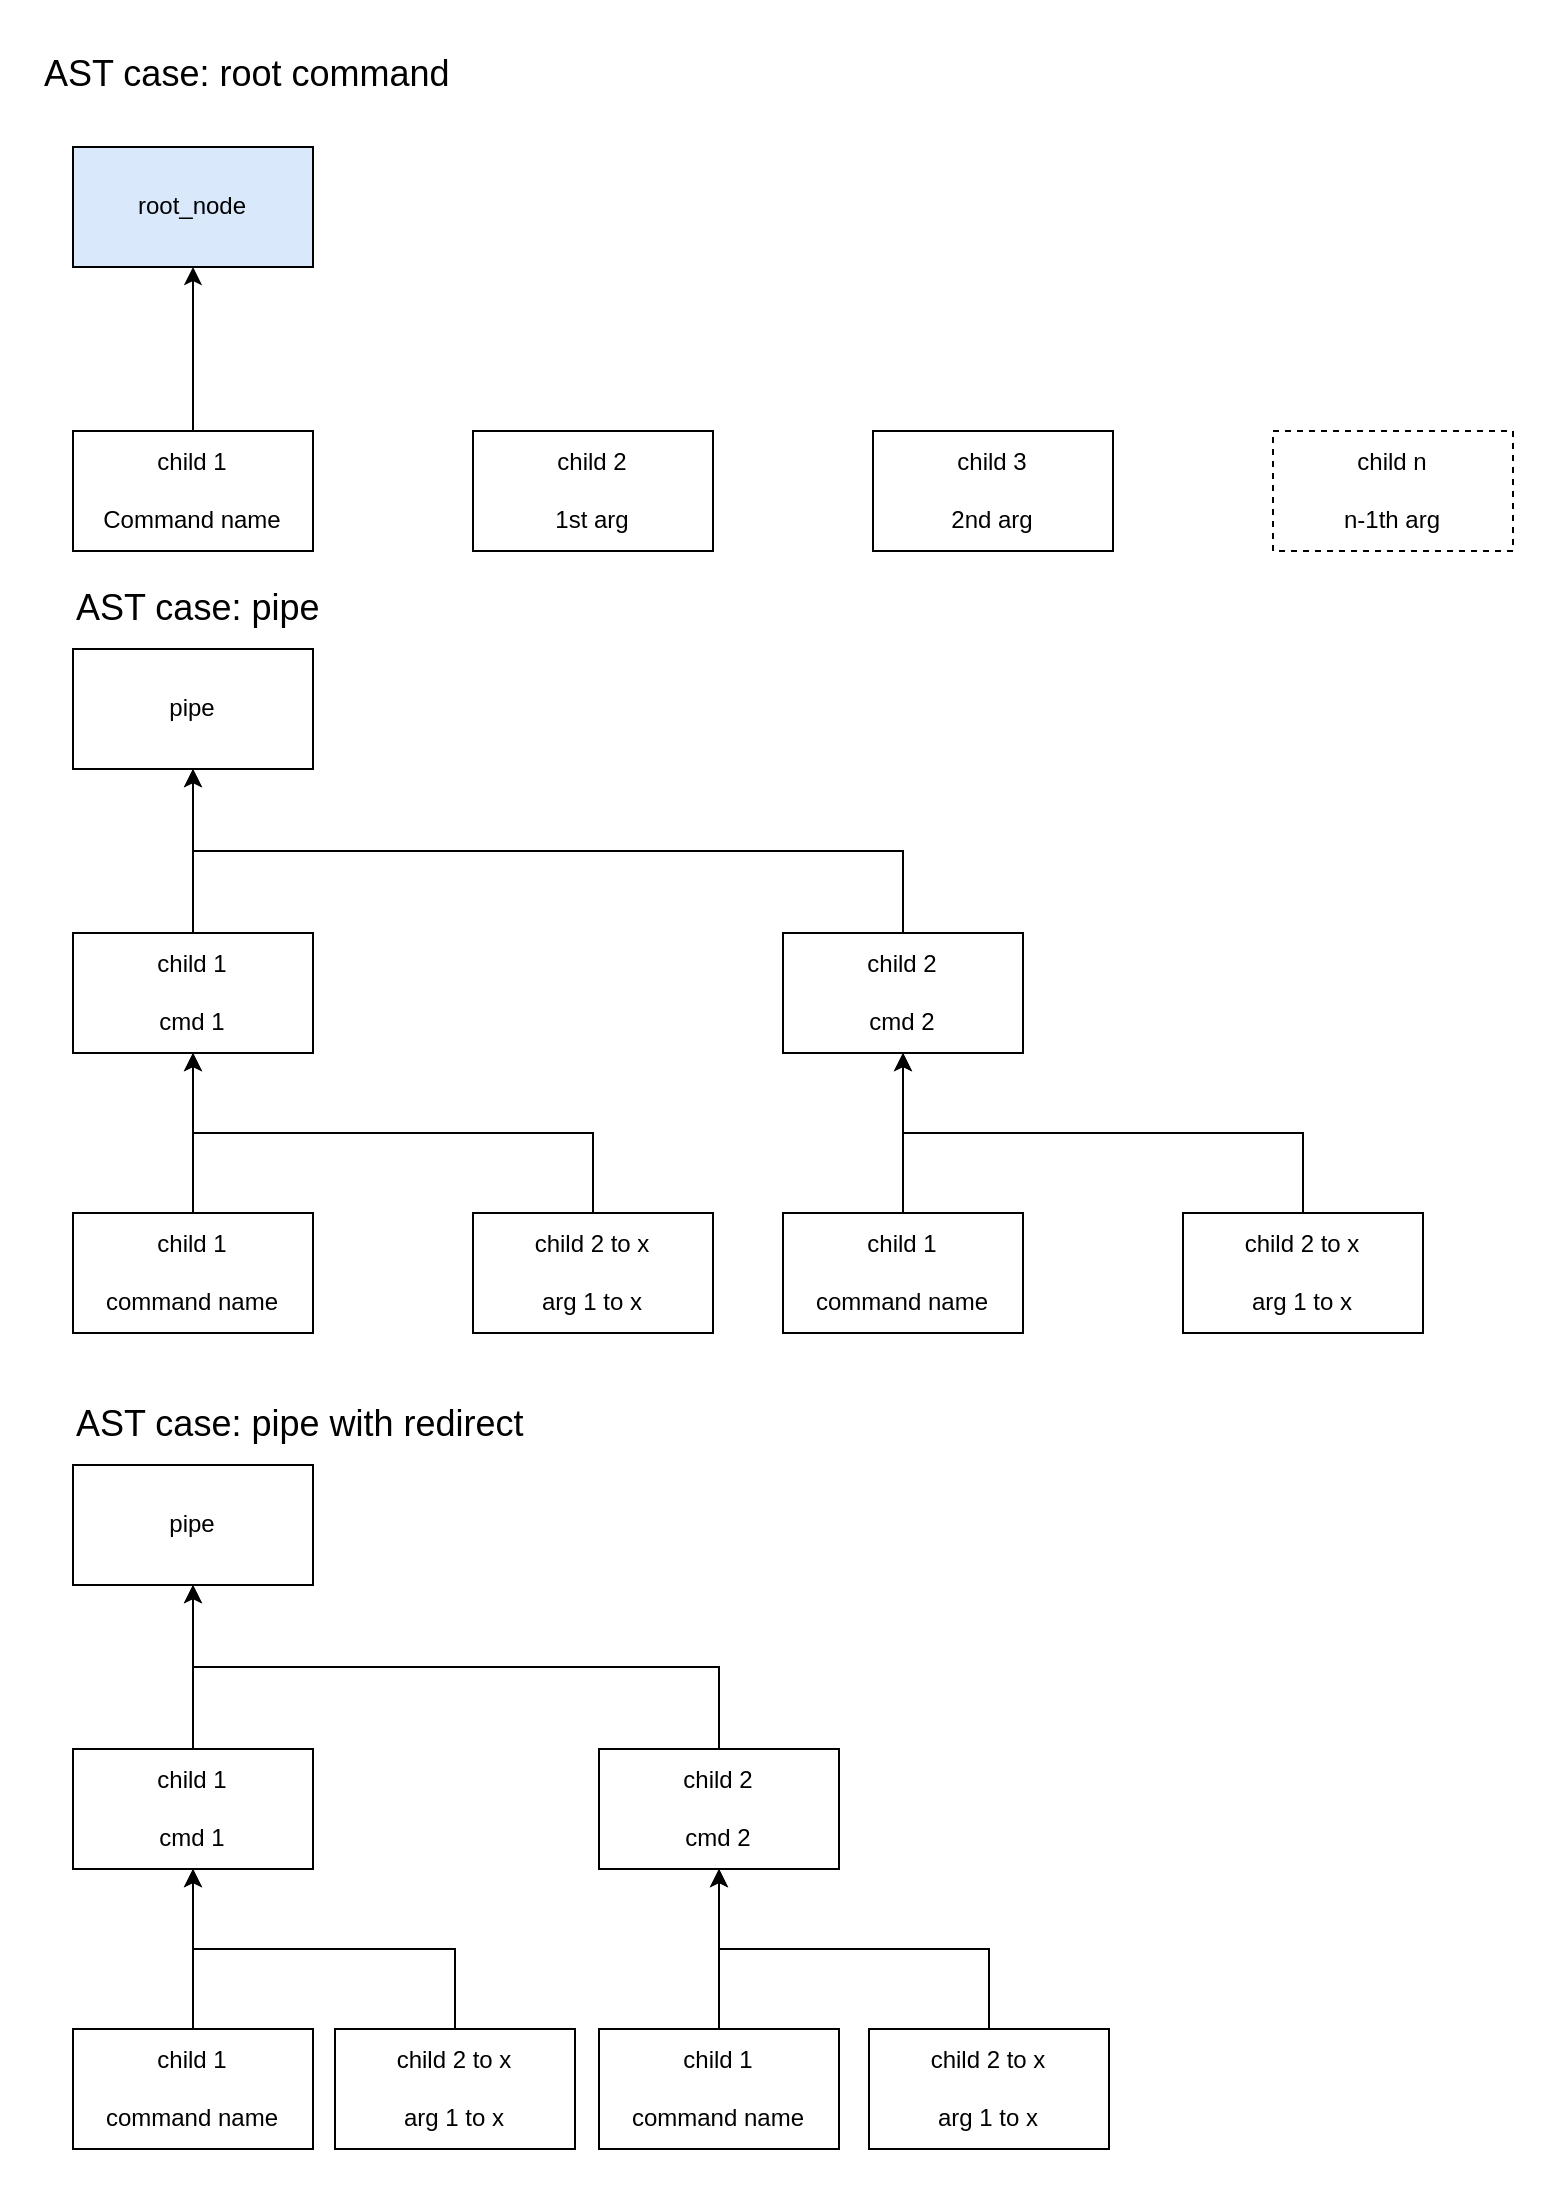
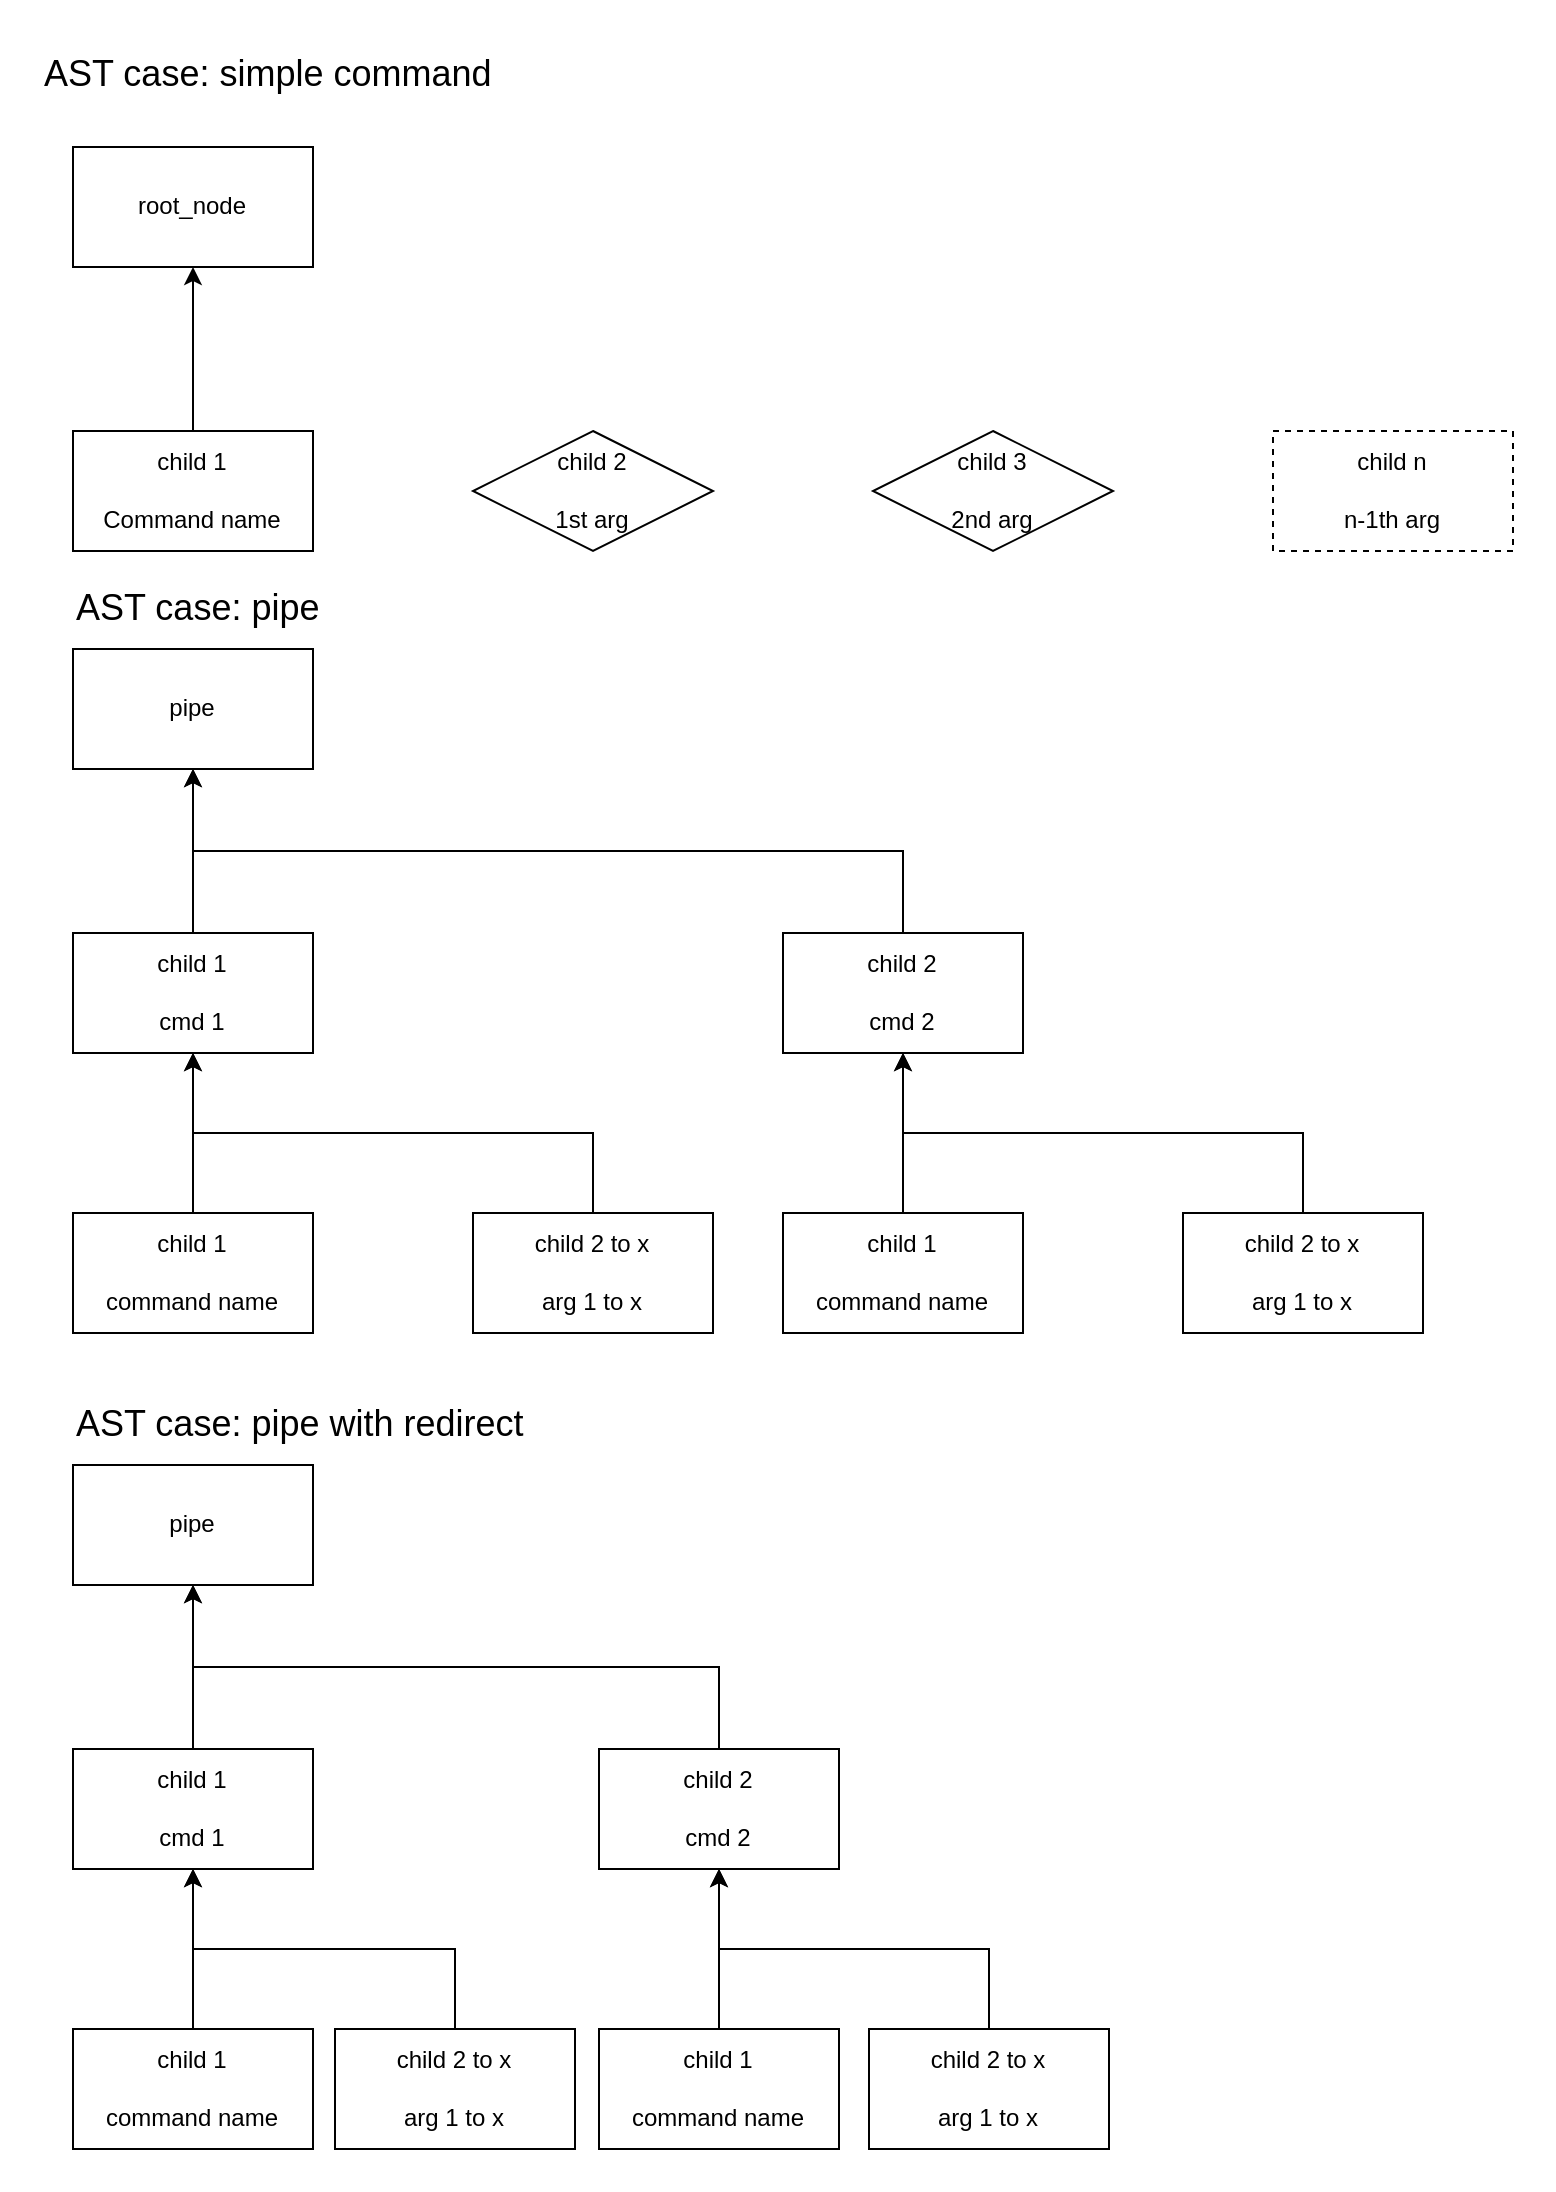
(180, 75) -> (188, 75)
(193, 207) -> (193, 207)
(593, 491) -> (593, 491)
(993, 491) -> (993, 491)
